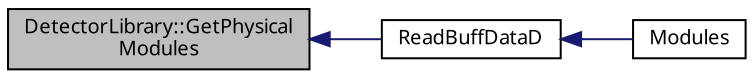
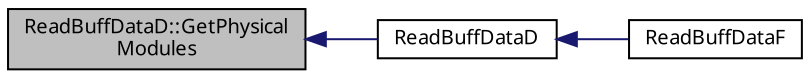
(159, 39) -> (157, 39)
(689, 39) -> (715, 39)
